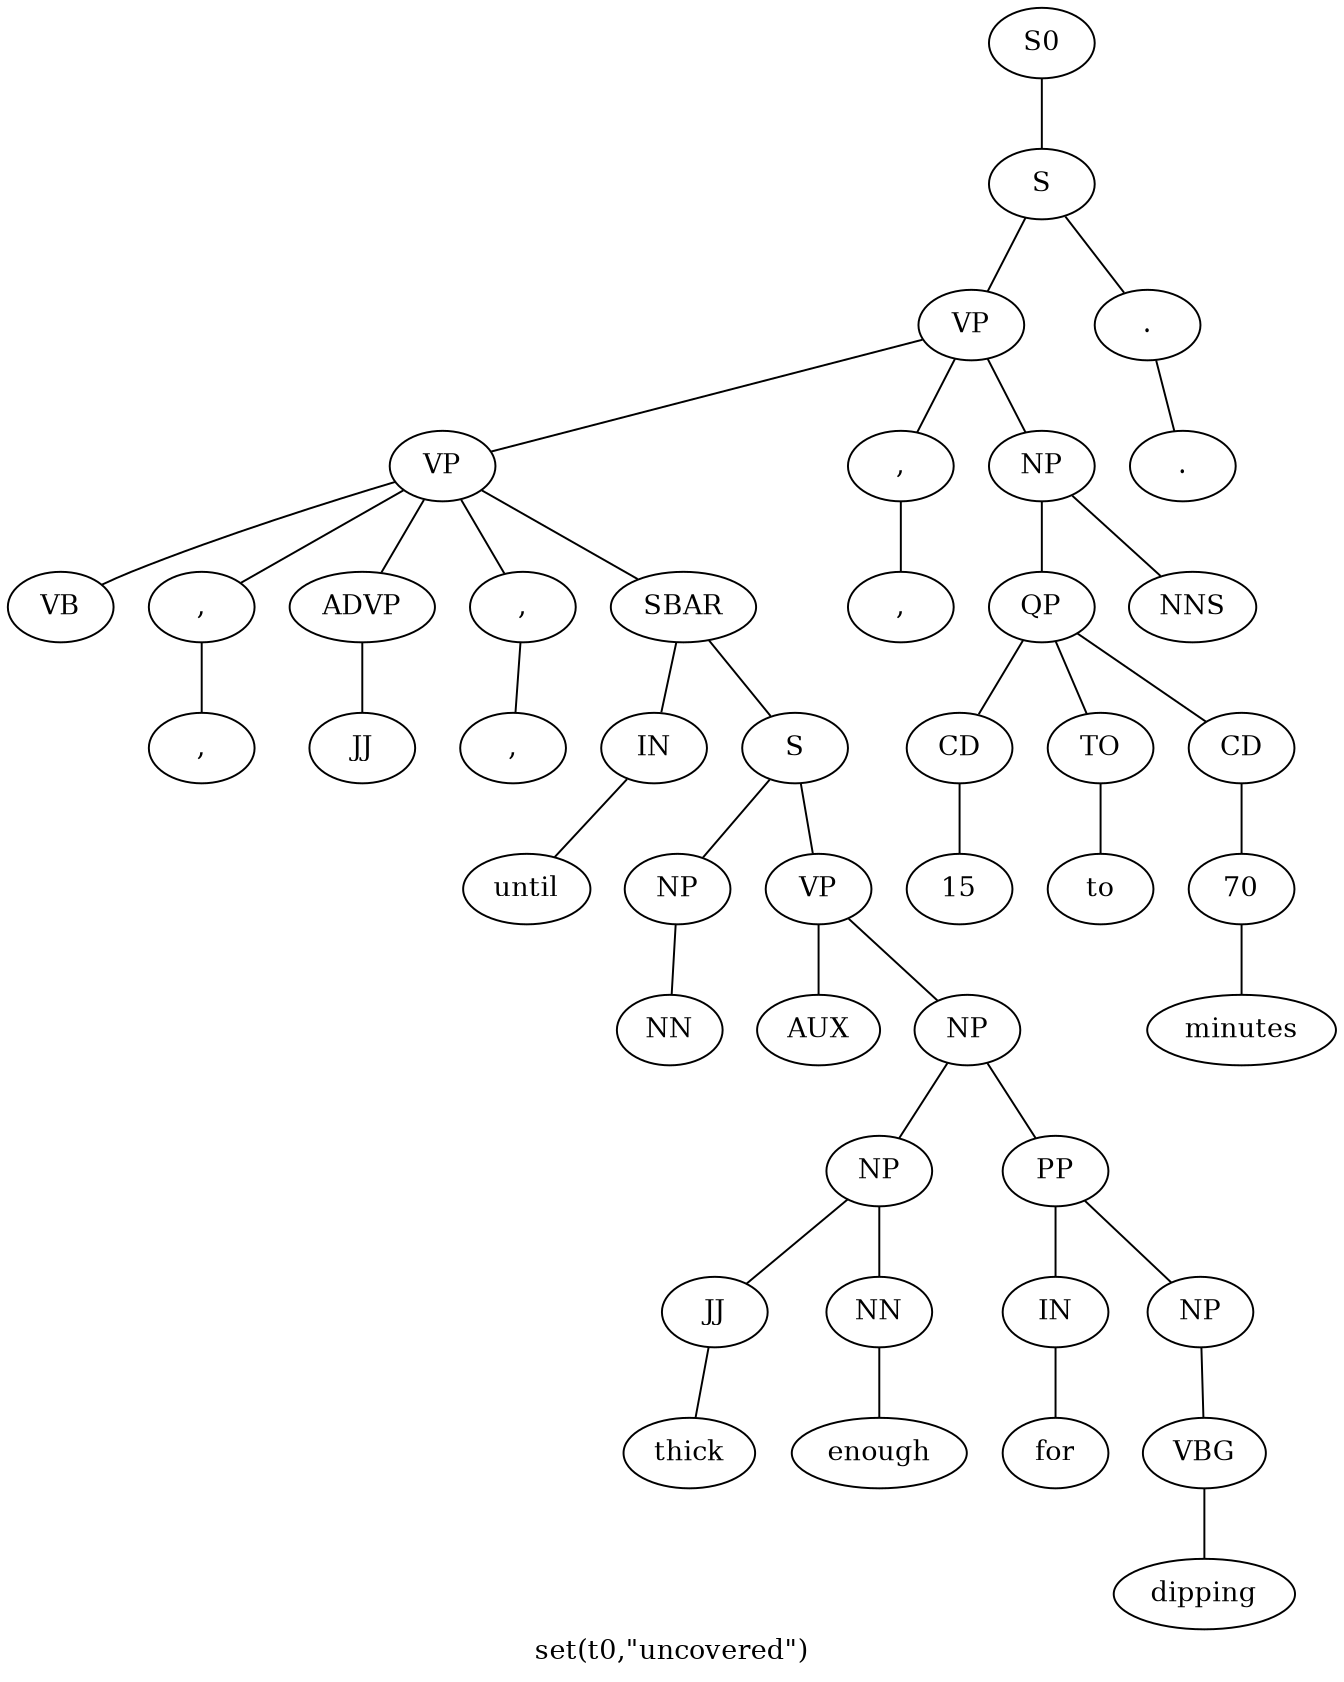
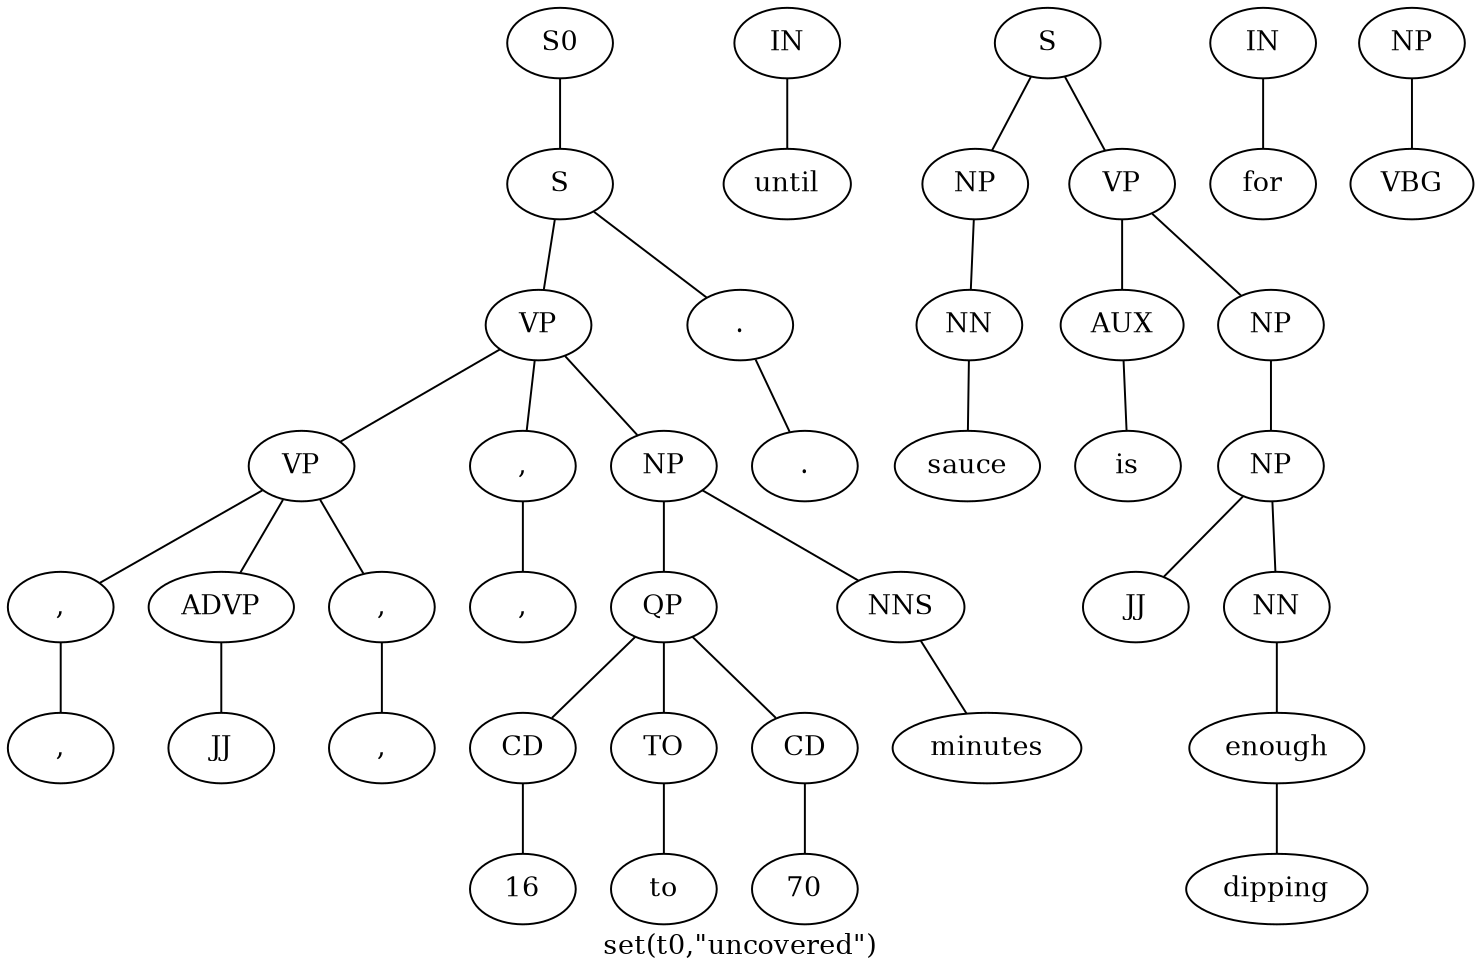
none -> (967, 466)
none -> (1128, 466)
(61, 607) -> none
(683, 607) -> none
(960, 889) -> (523, 889)
(1242, 960) -> (944, 677)
(1056, 1171) -> none
(689, 1453) -> none
(1204, 1524) -> (1277, 819)
